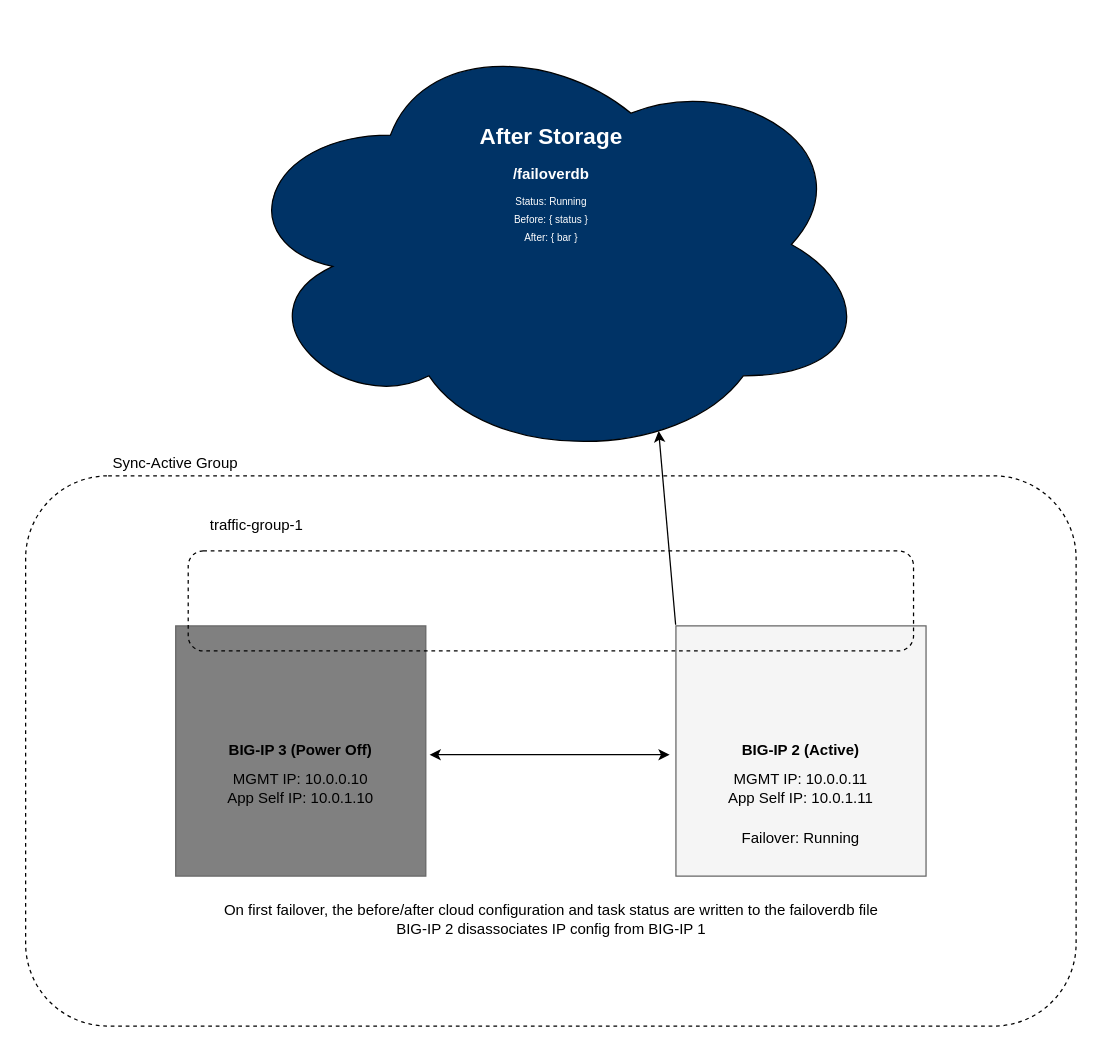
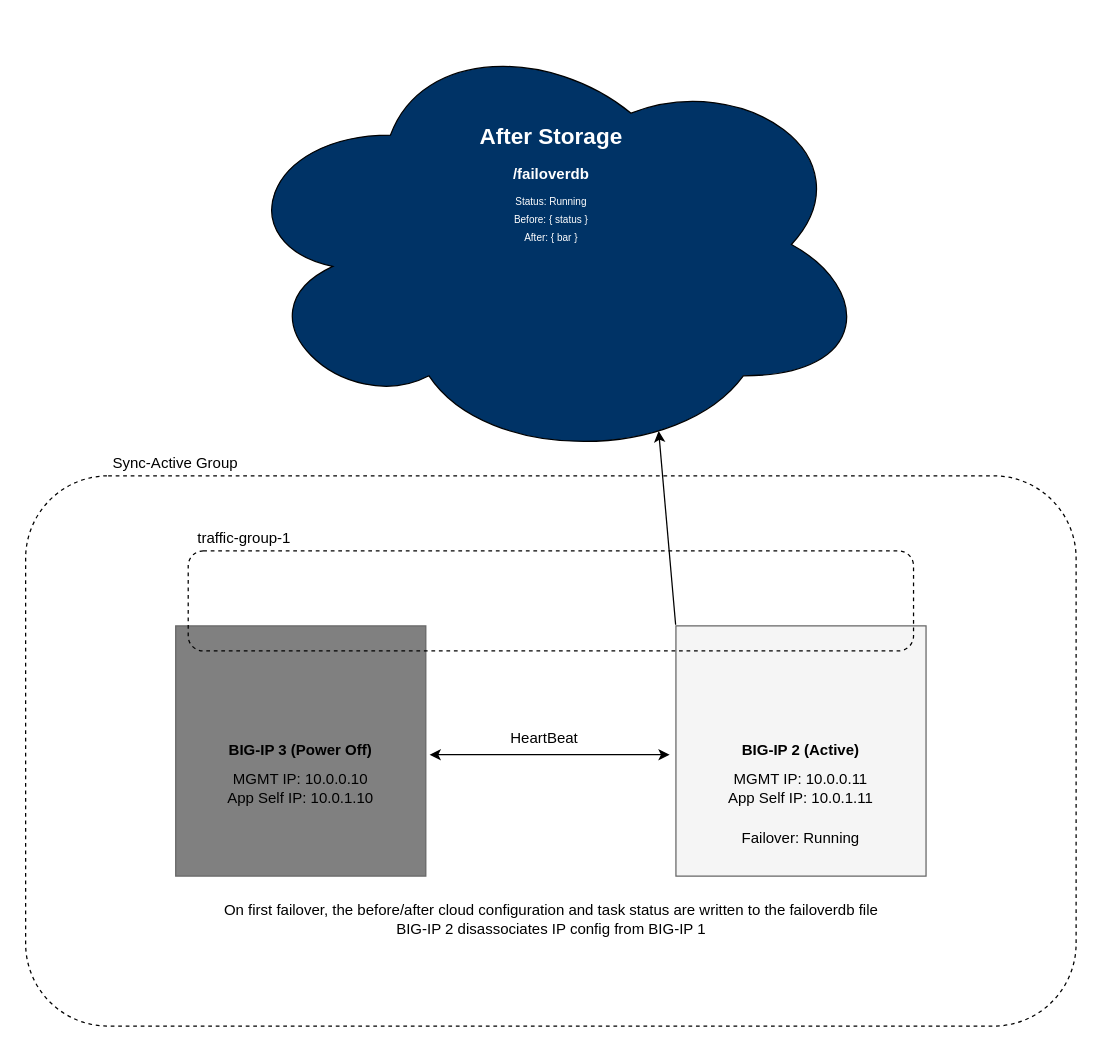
(257, 526) -> (244, 538)
none -> (544, 738)
